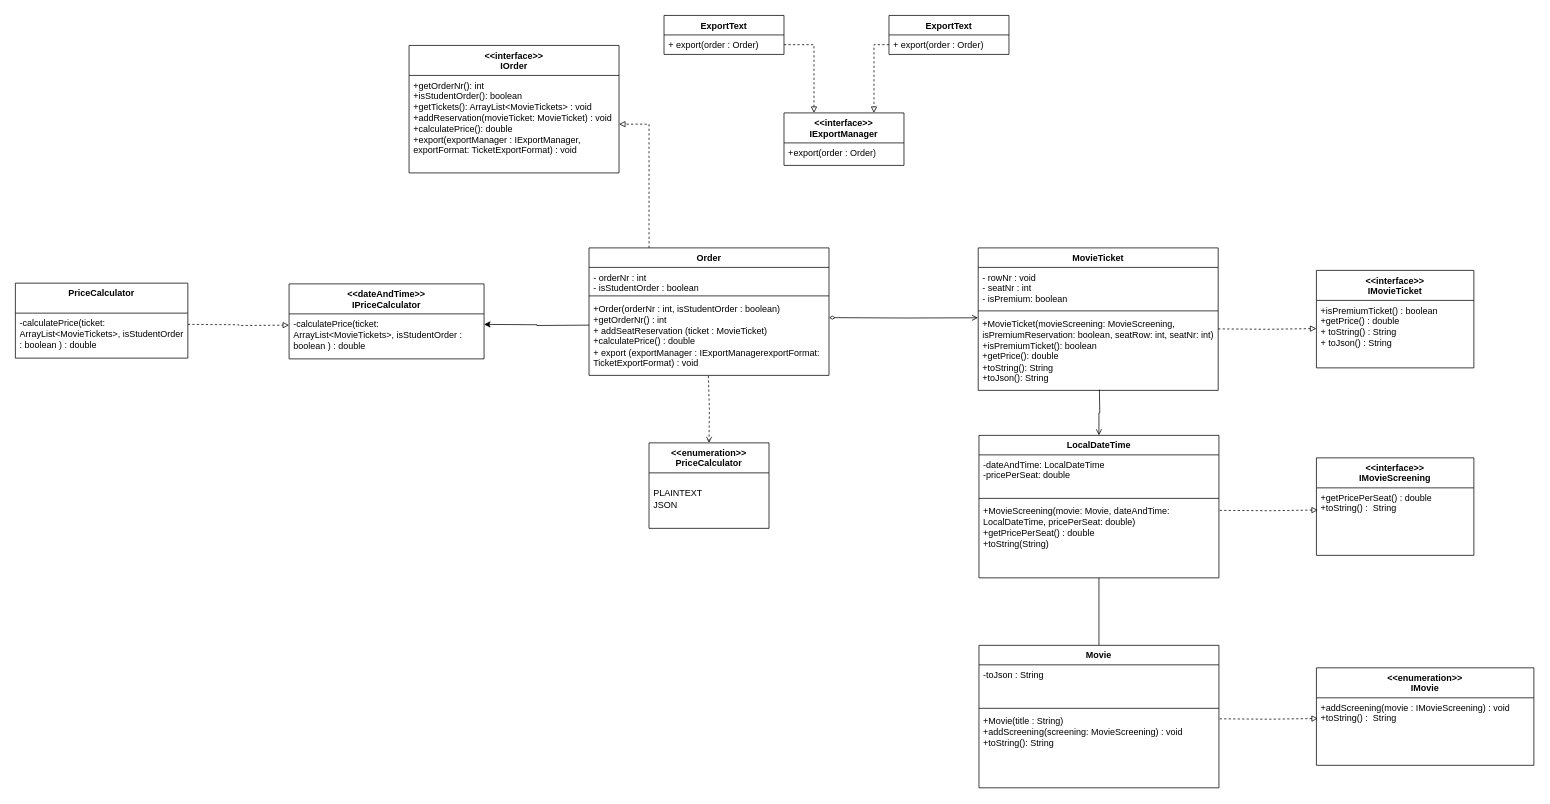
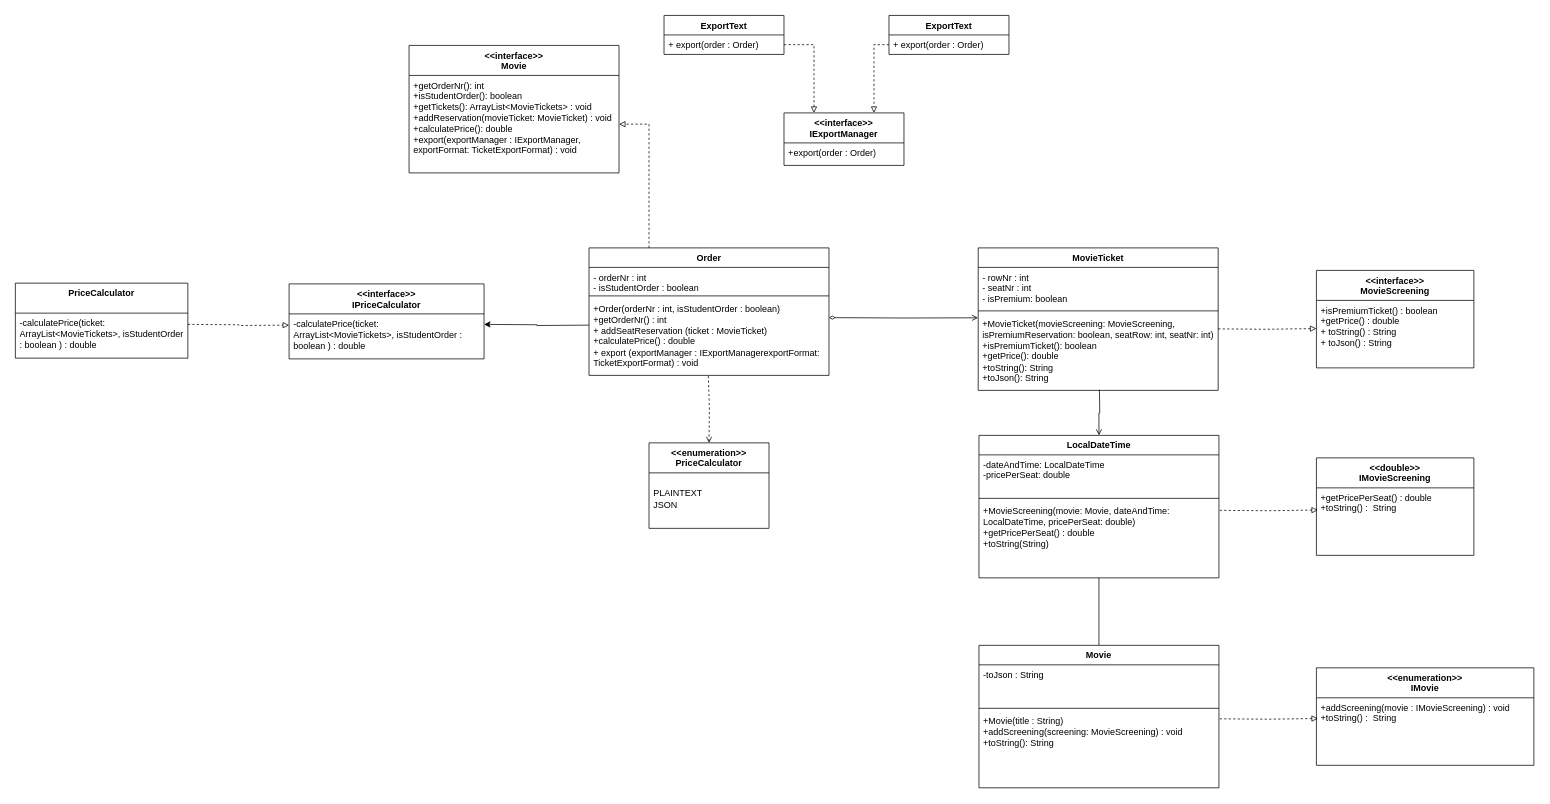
(514, 61) -> (514, 61)
(1395, 286) -> (1395, 286)
(1026, 289) -> (1026, 289)
(387, 300) -> (387, 300)
(1395, 474) -> (1395, 474)
